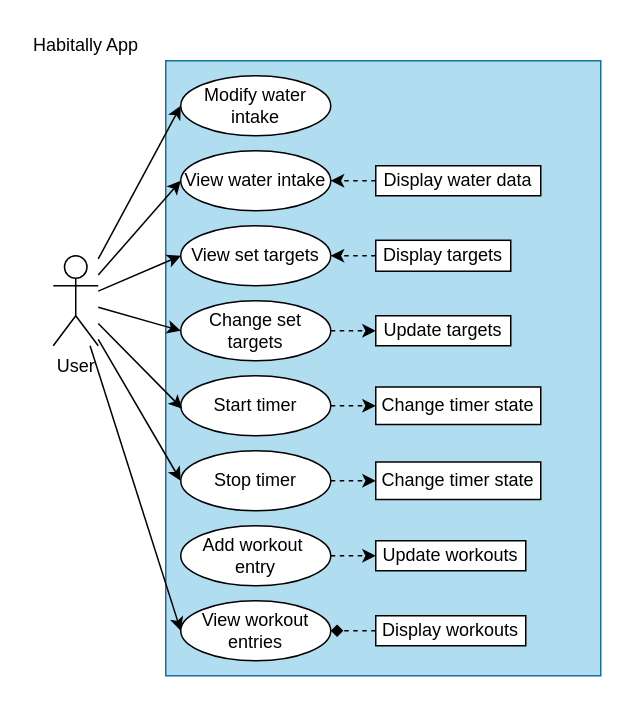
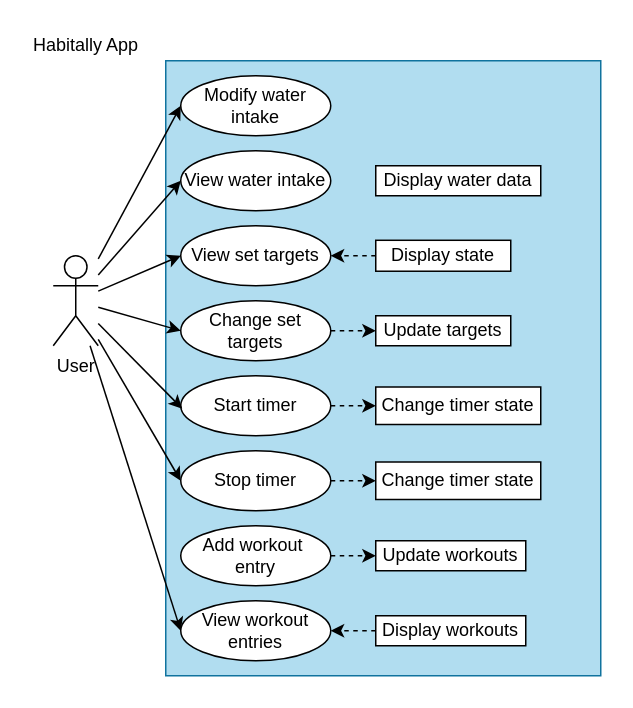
(359, 181) -> none
(443, 256) -> (443, 256)
(343, 631) -> (342, 631)
